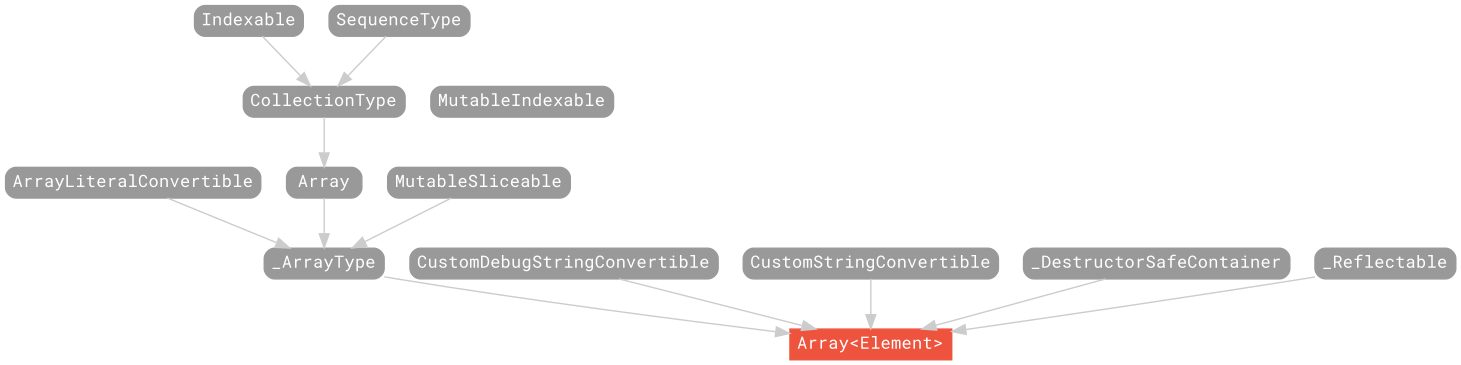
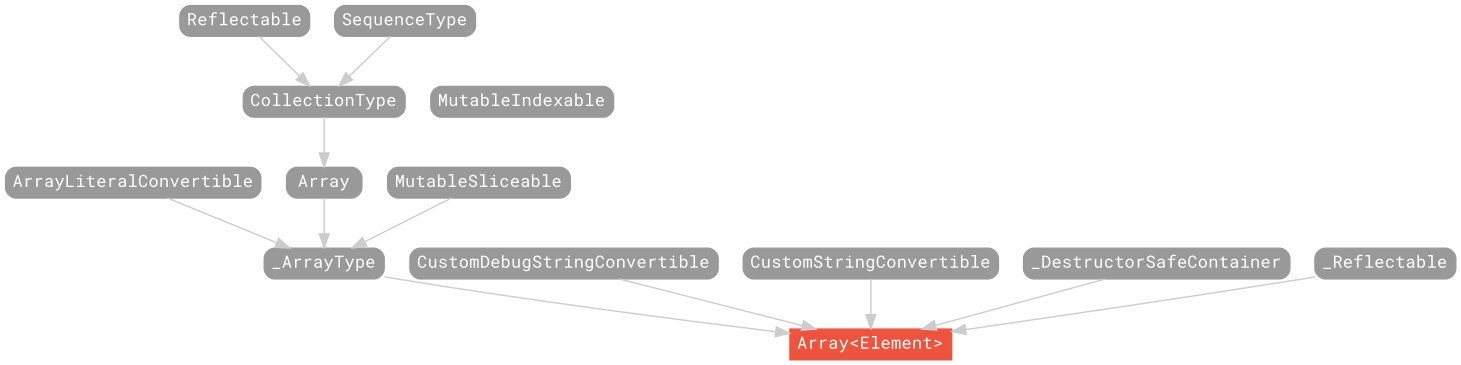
(249, 21) -> (245, 21)
